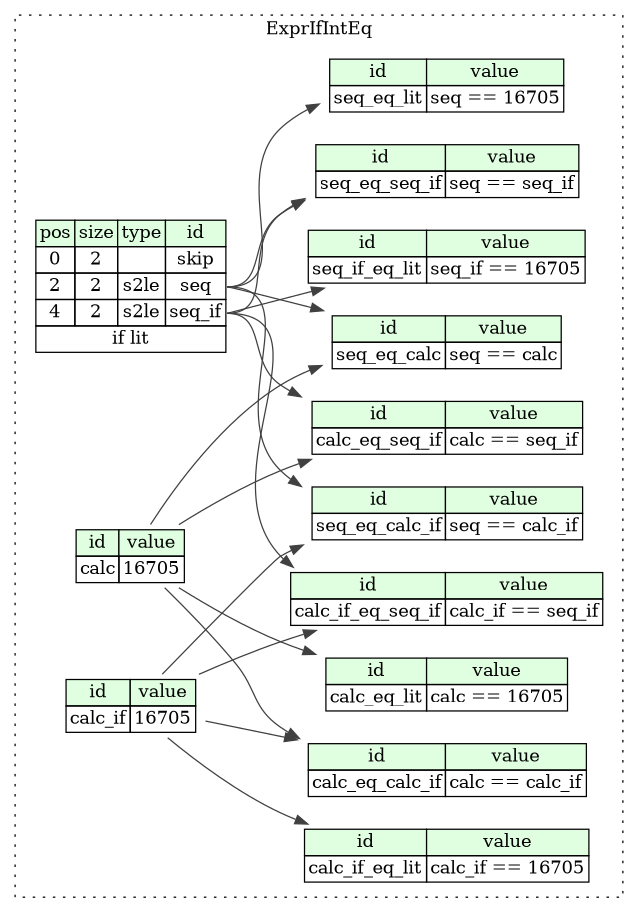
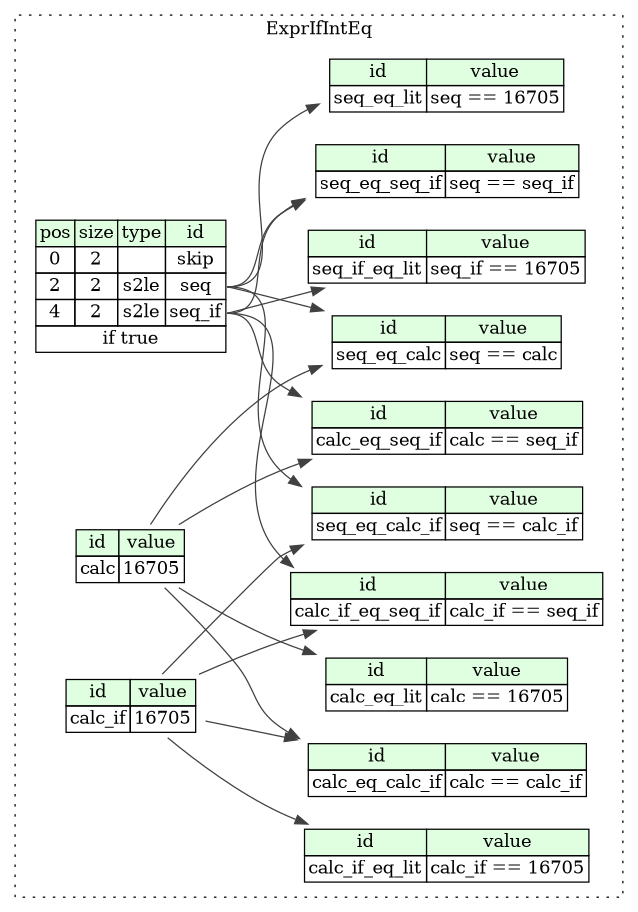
(131, 338) -> (131, 338)
